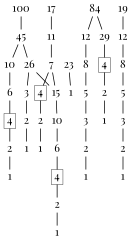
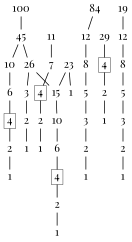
(51, 9) -> none
(100, 23) -> none
(54, 79) -> (62, 79)
